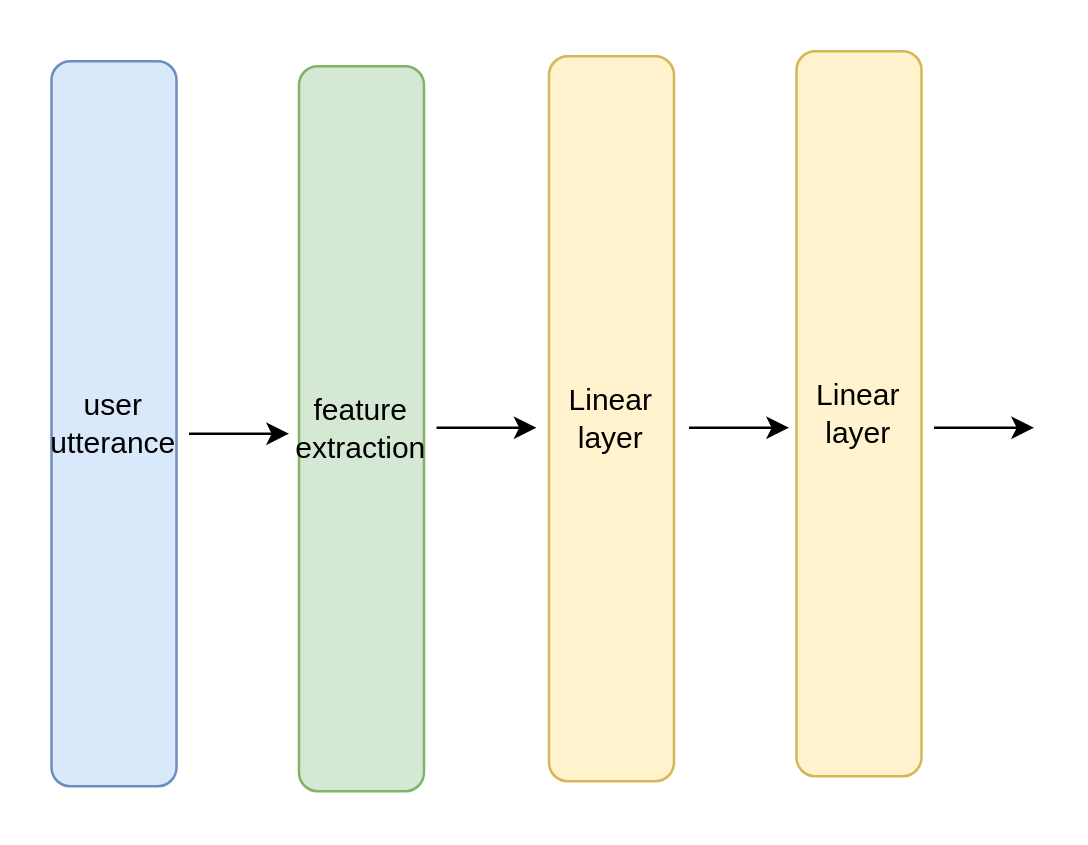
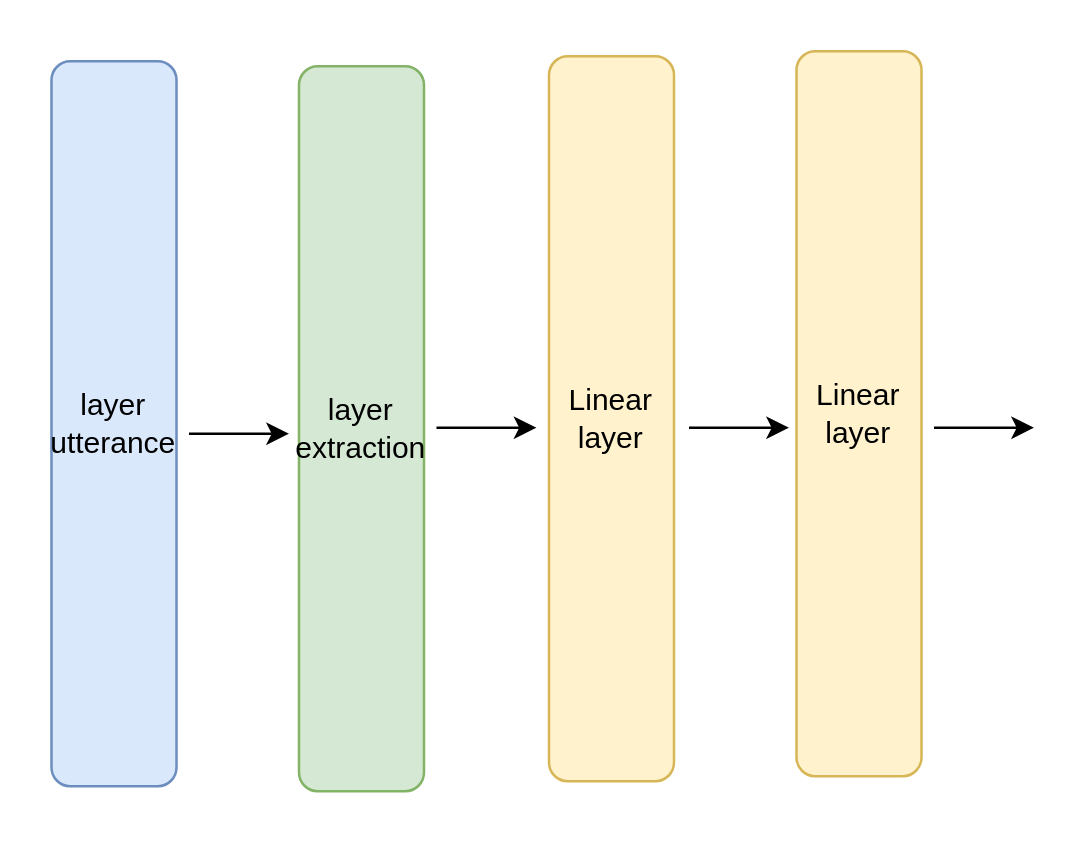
(114, 424) -> (114, 424)
(361, 429) -> (361, 429)
